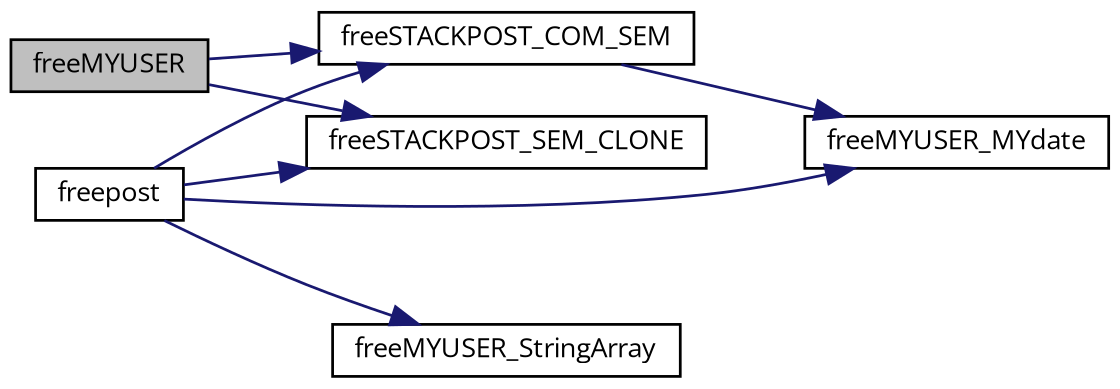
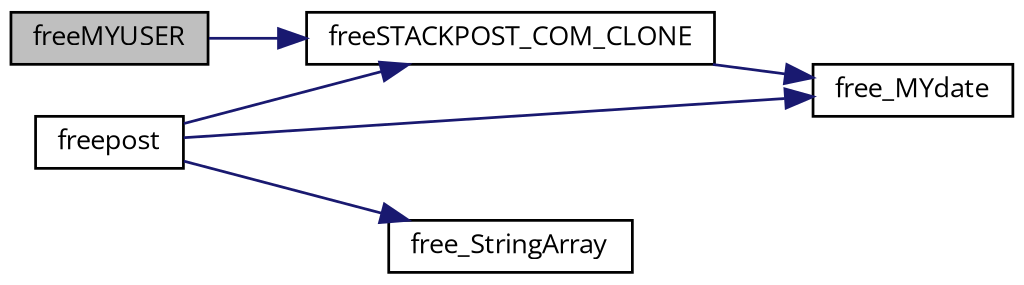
(506, 38) -> (511, 38)
(506, 142) -> none
(957, 142) -> (913, 90)
(506, 350) -> (511, 246)
